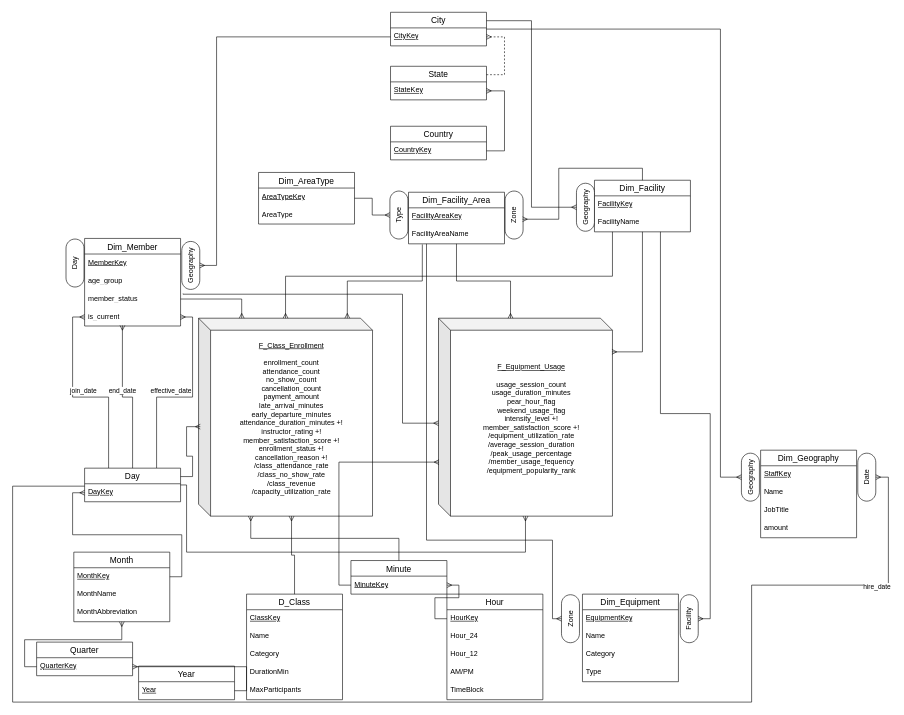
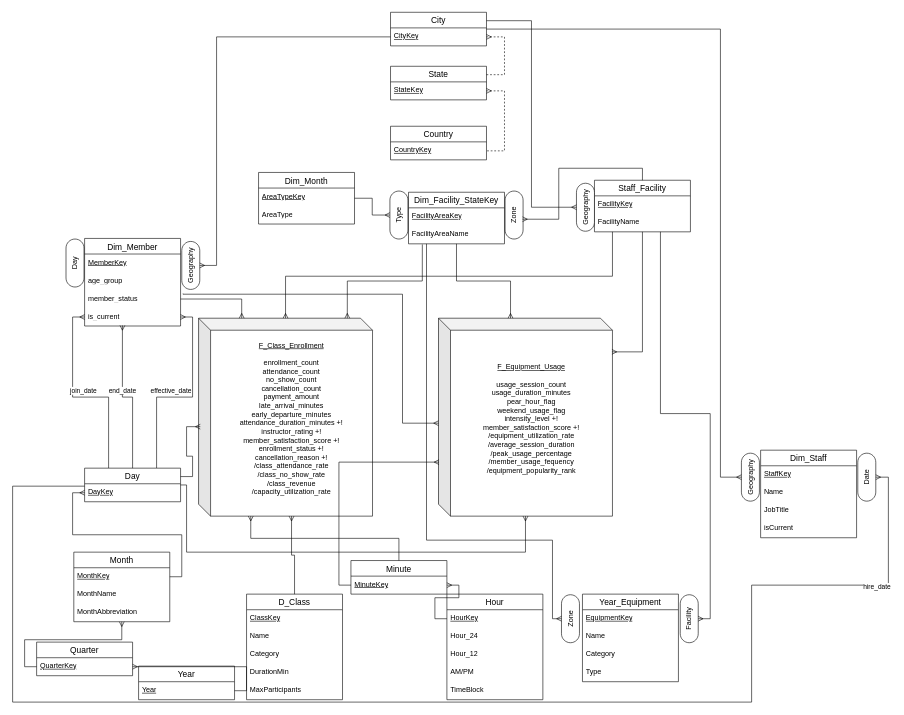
(504, 122) -> (504, 122)
(306, 181) -> (306, 181)
(642, 189) -> (642, 189)
(456, 201) -> (456, 201)
(808, 459) -> (808, 459)
(776, 528) -> (781, 528)
(630, 603) -> (630, 603)
